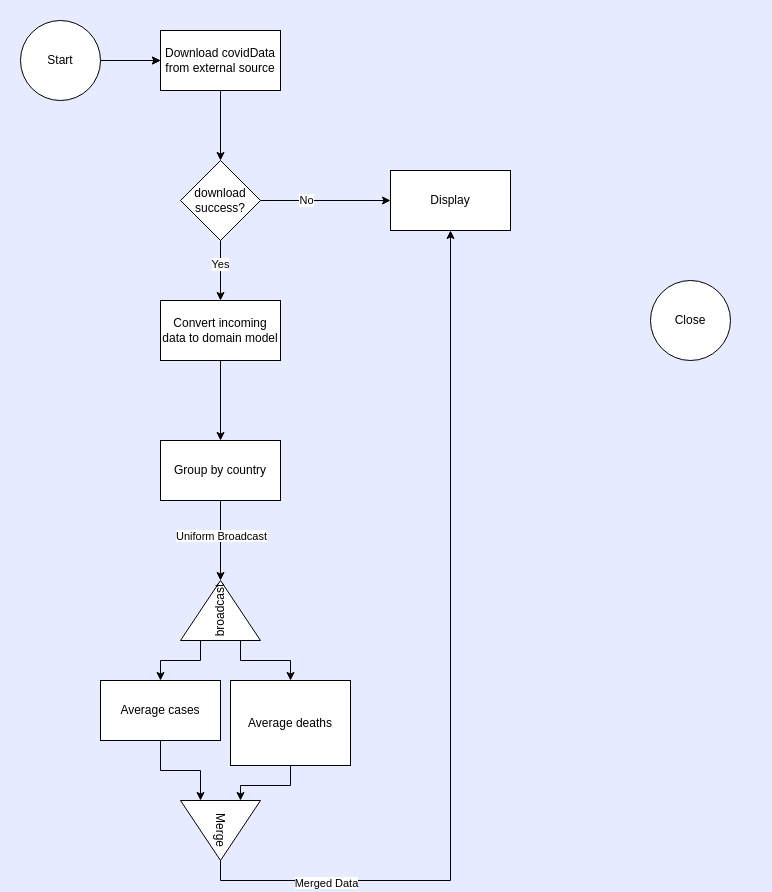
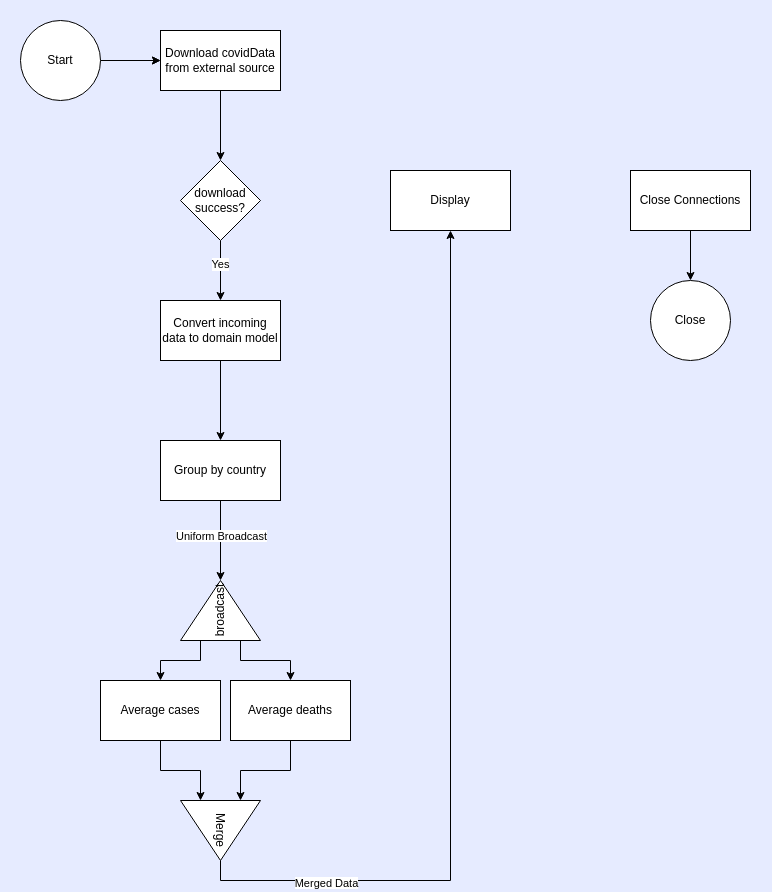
(322, 201) -> none
none -> (691, 201)
none -> (691, 252)
(291, 723) -> (291, 711)
